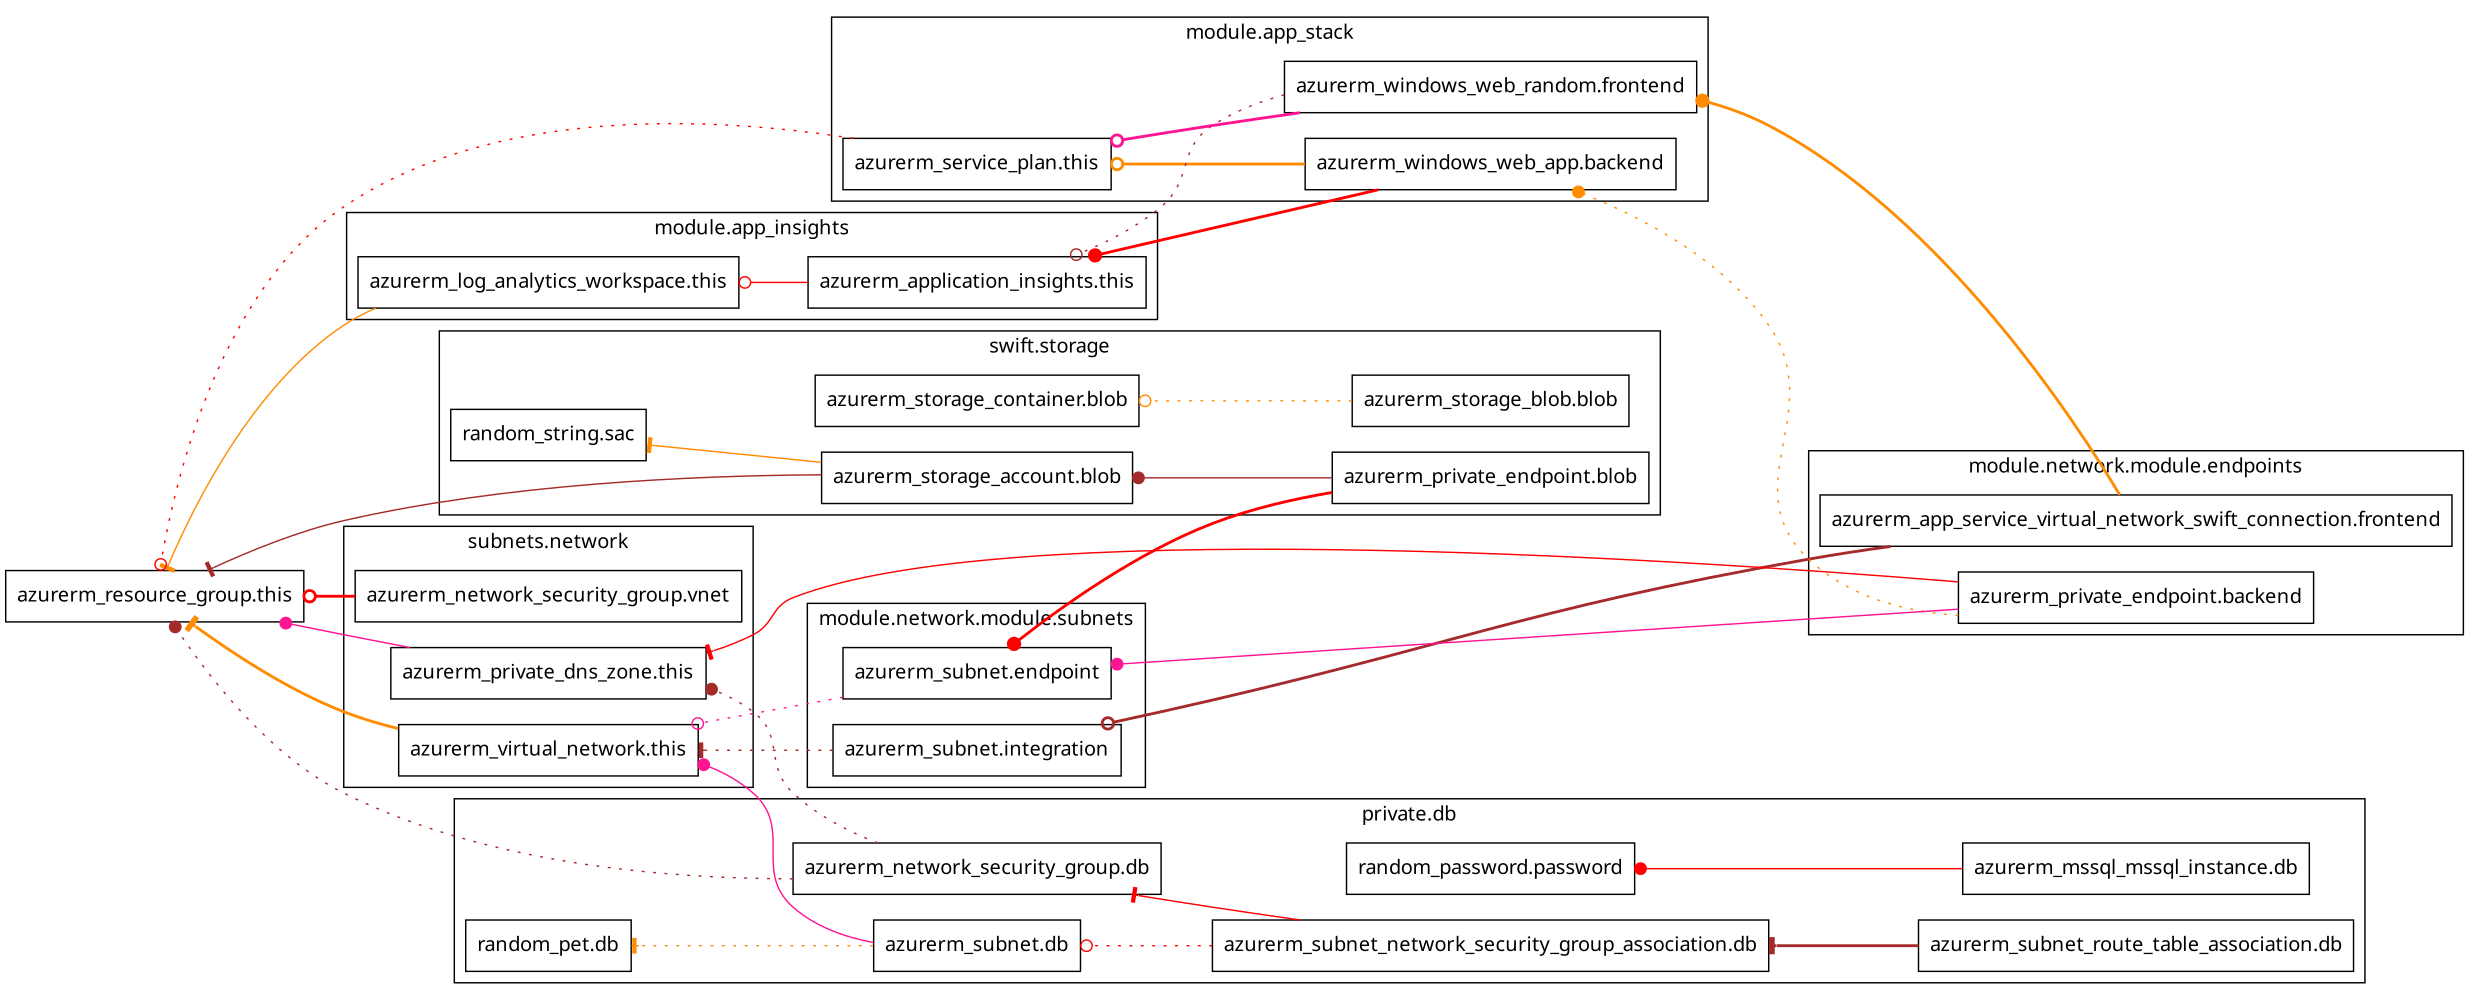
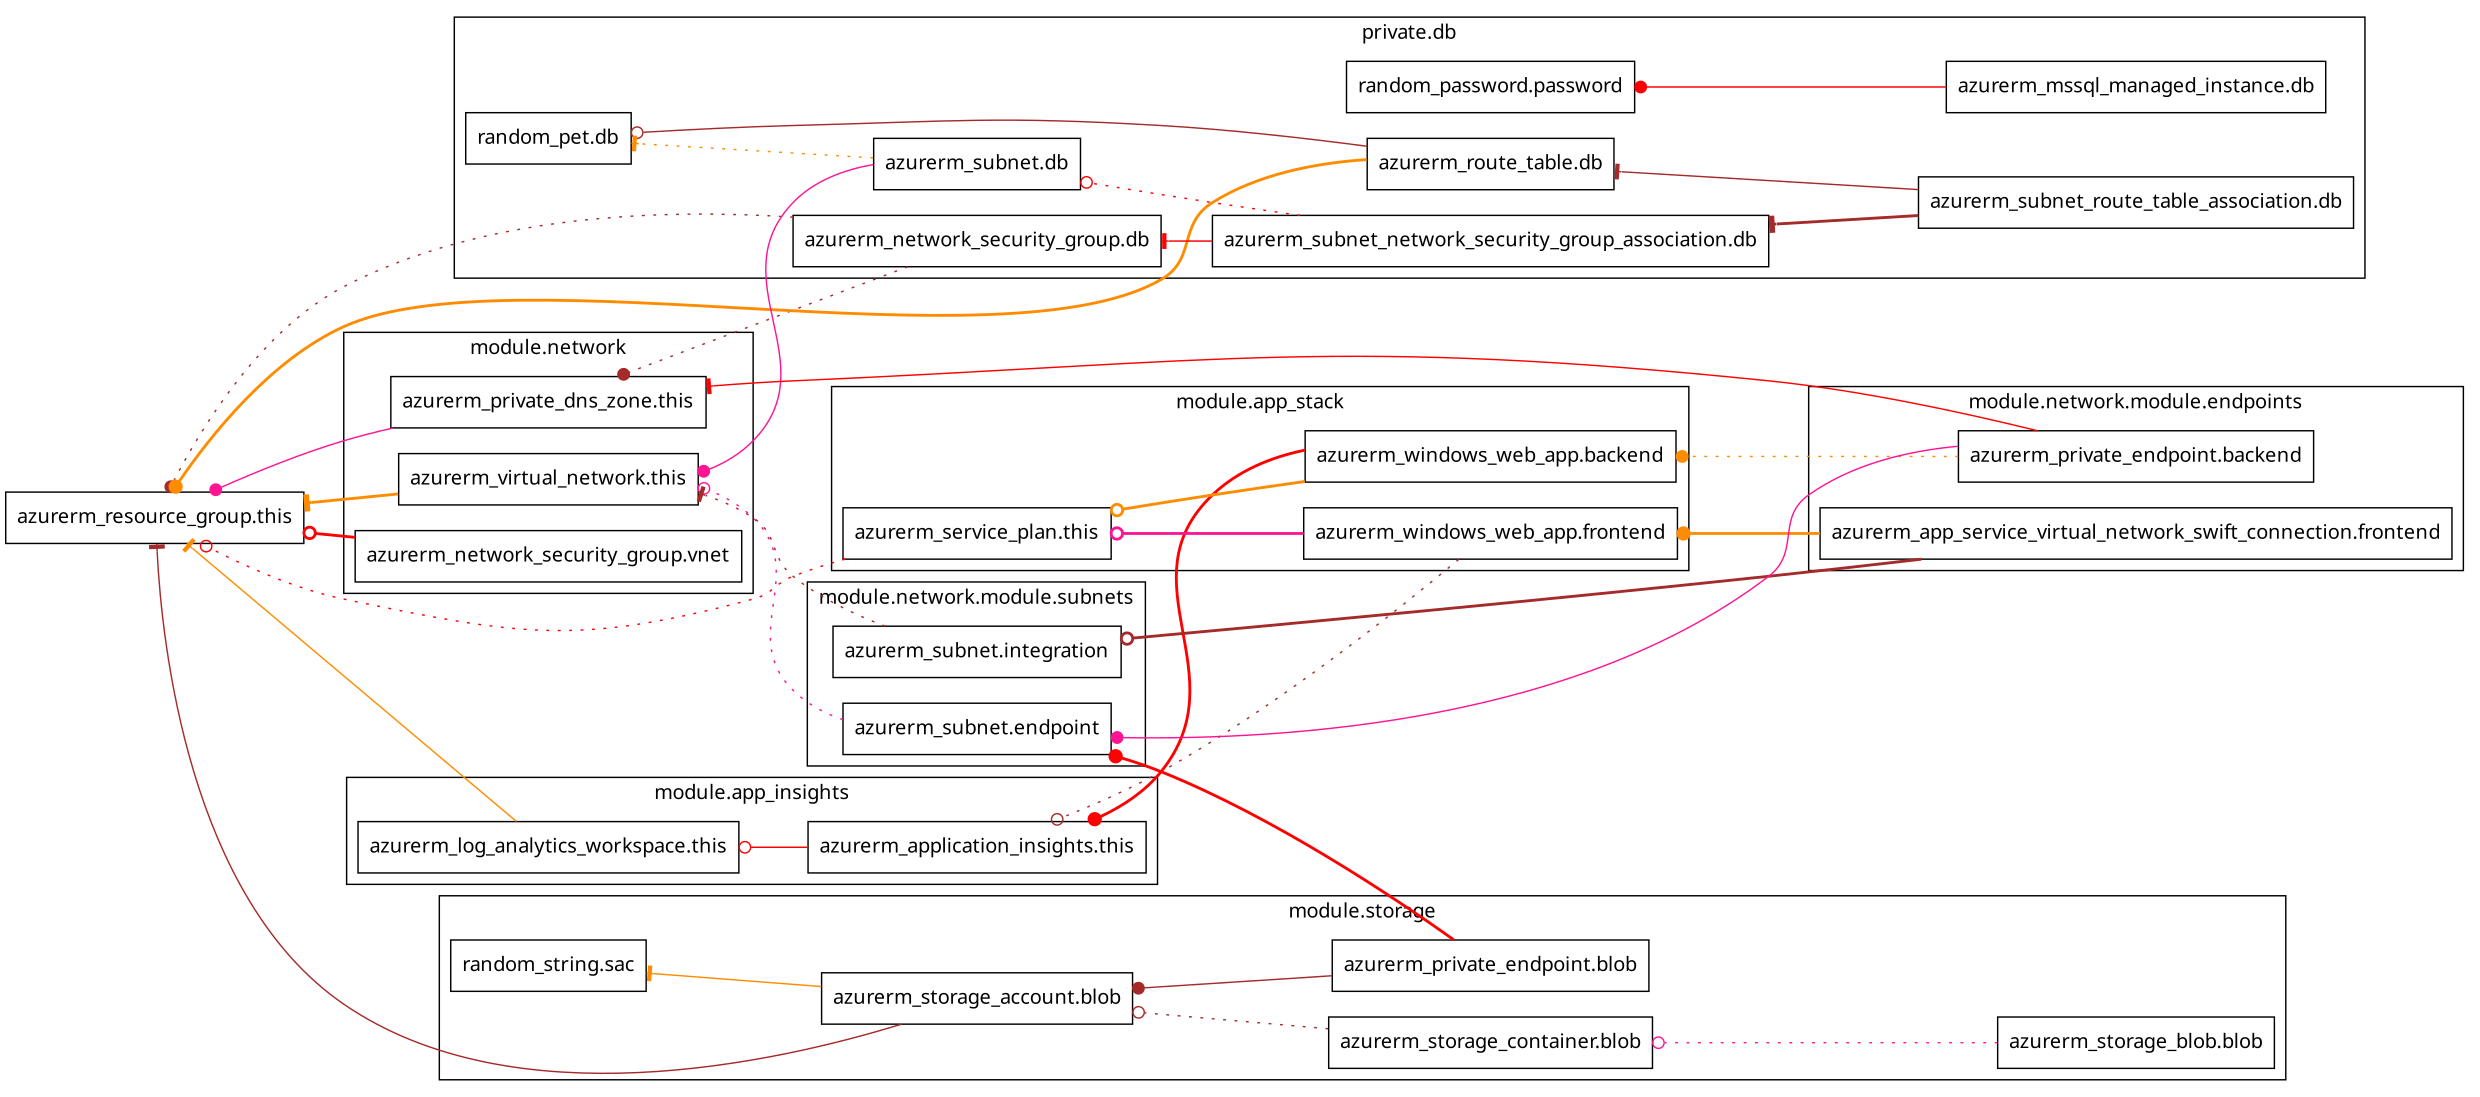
(1491, 87) -> (1491, 533)
none -> (1491, 164)
(1050, 347) -> (1363, 912)
(1251, 401) -> (1831, 1043)
(548, 543) -> (548, 349)
(2136, 869) -> (2136, 87)
none -> (1236, 1021)
